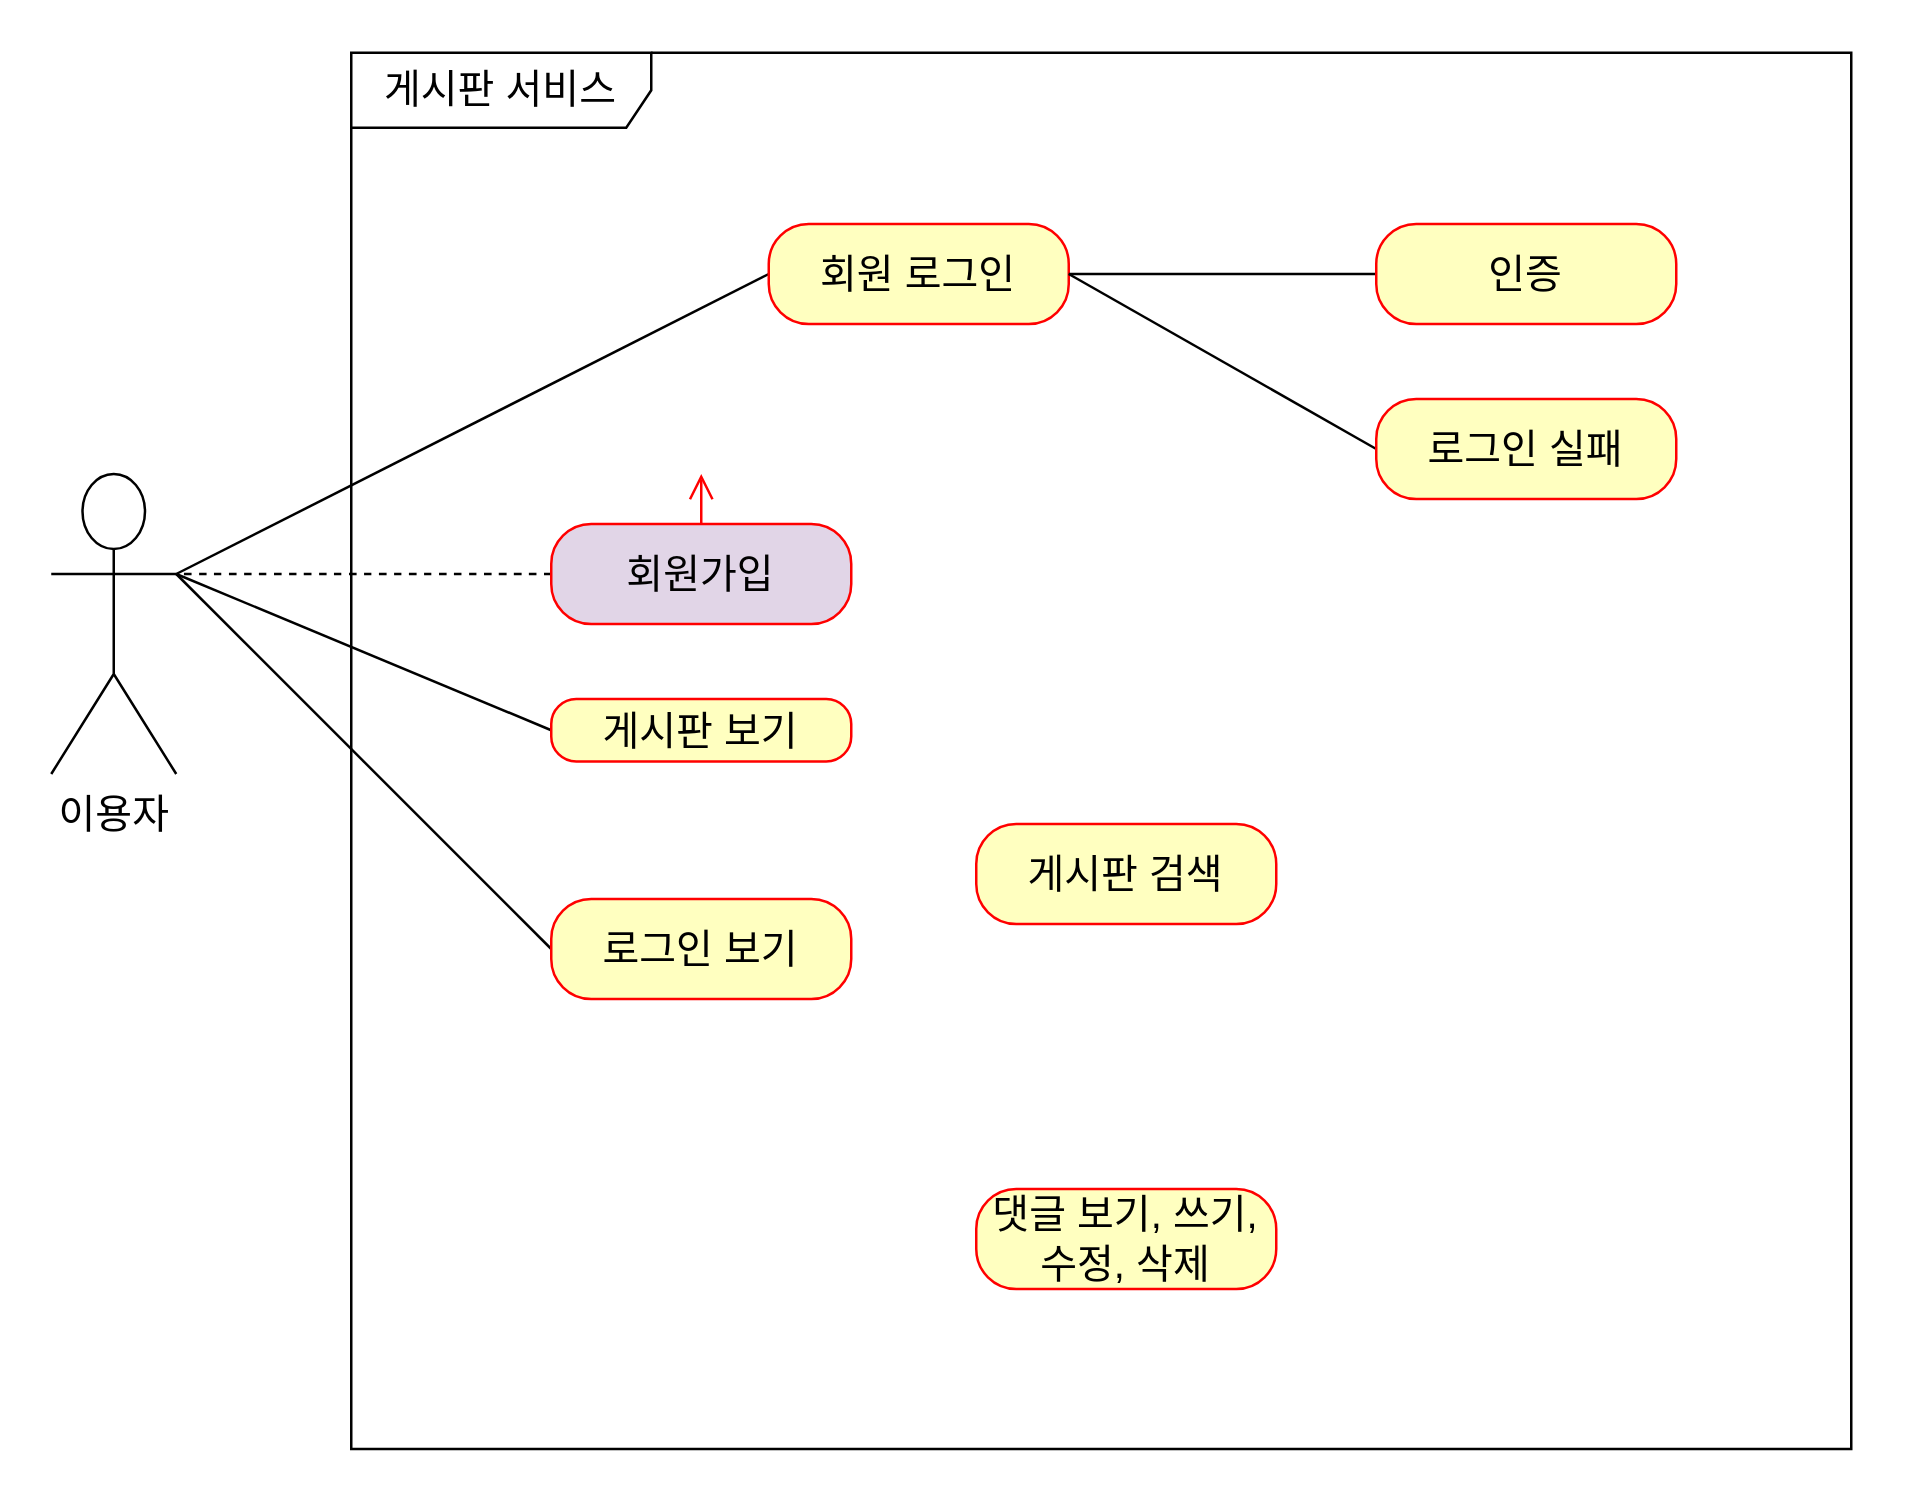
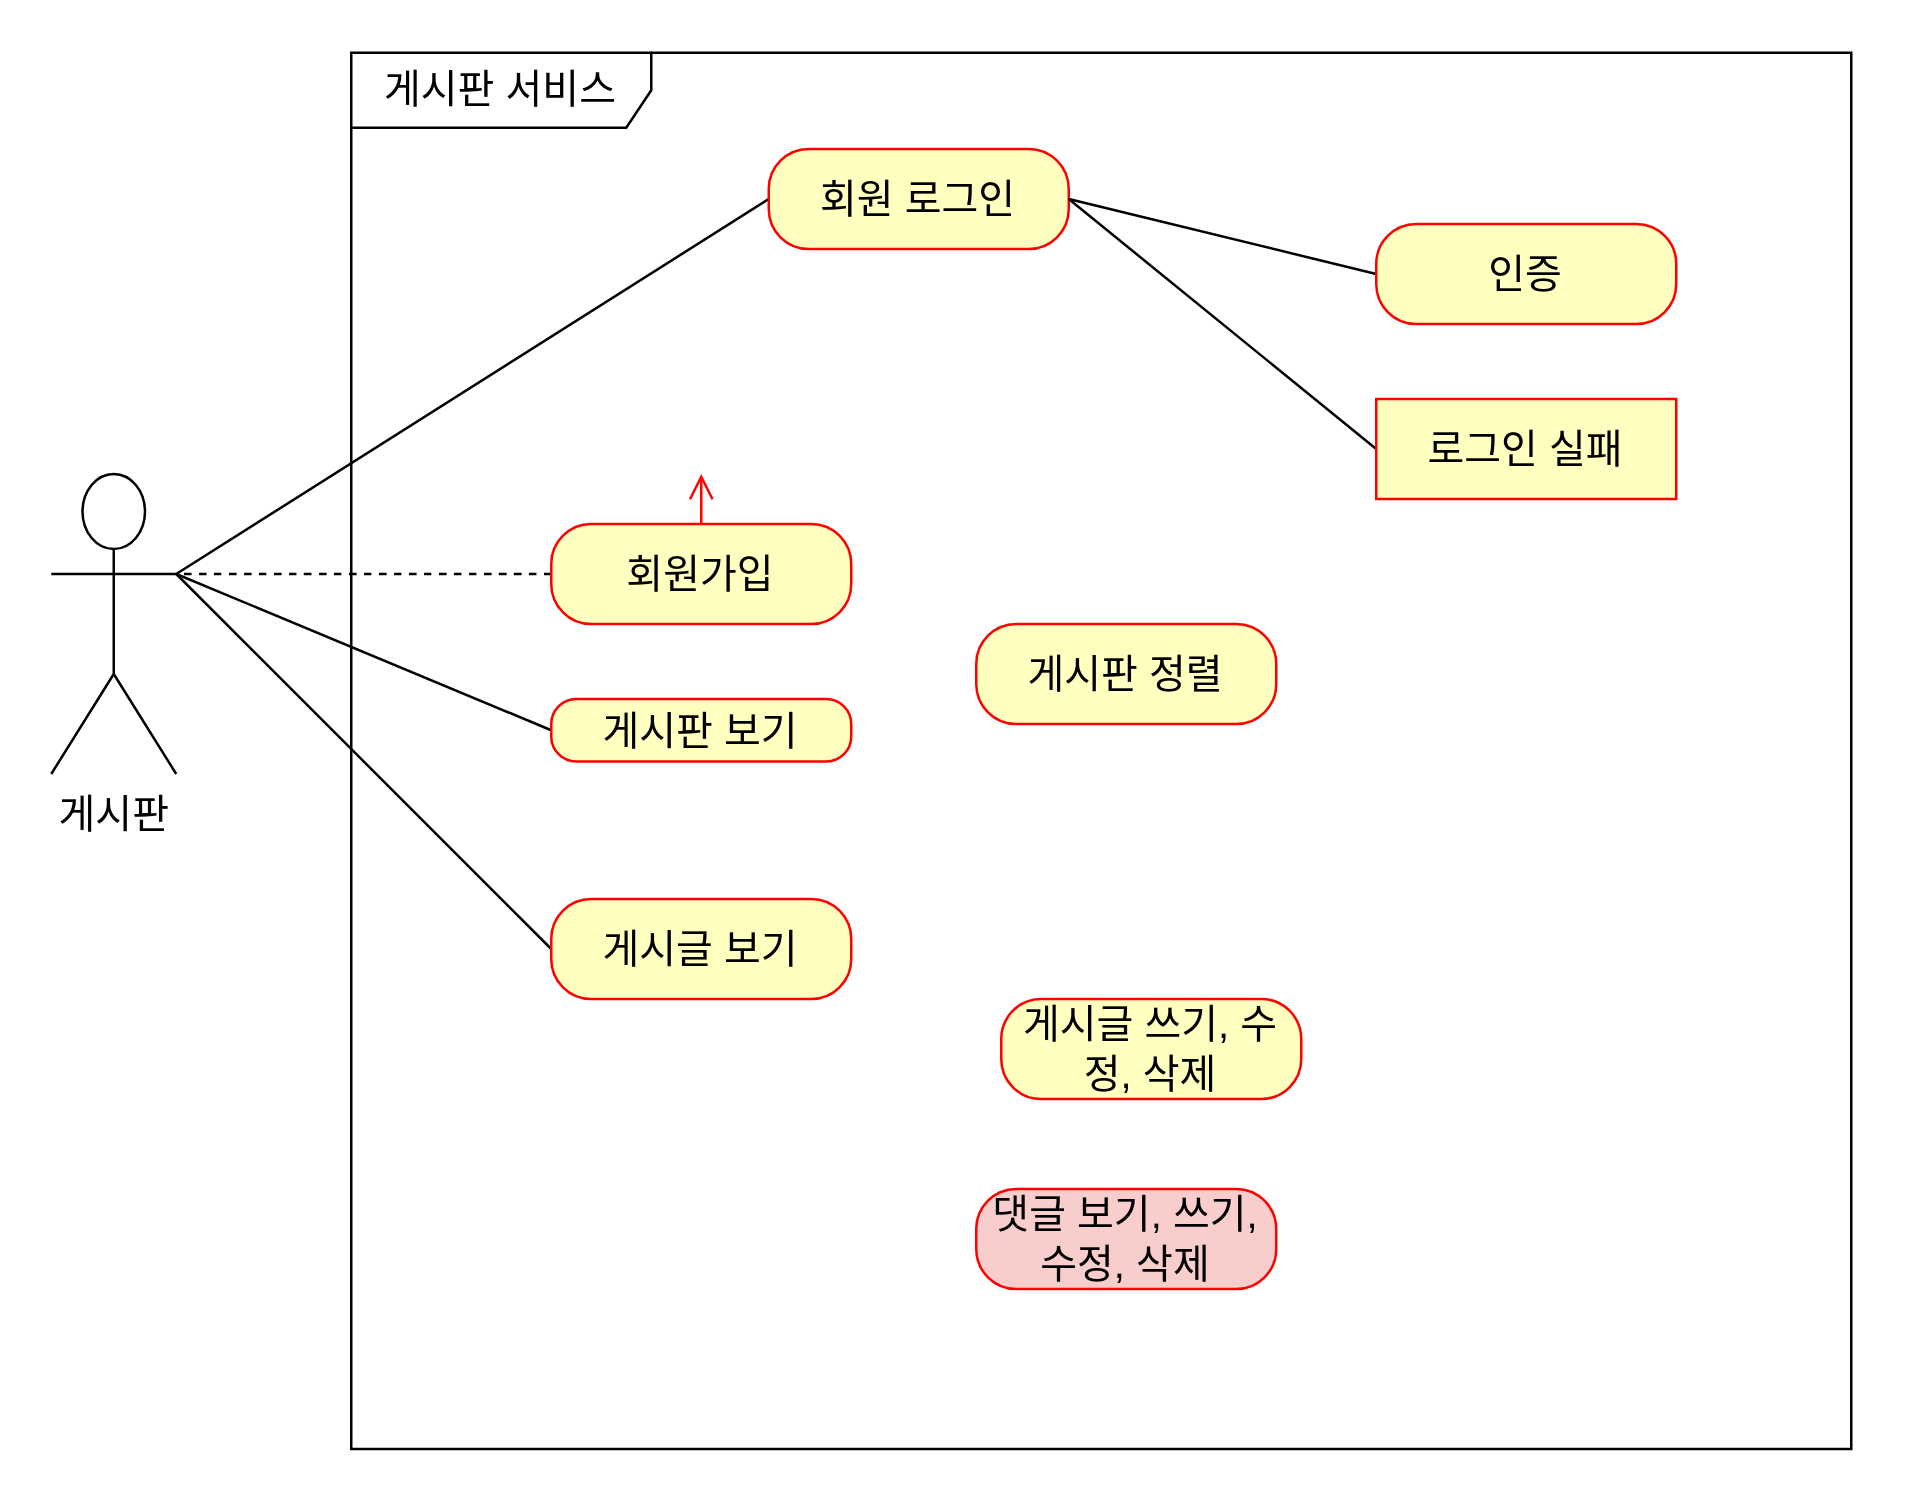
(919, 274) -> (919, 199)
(1526, 449) -> (1526, 449)
(701, 574) -> (701, 574)
none -> (1126, 674)
(115, 815) -> (115, 815)
(1126, 874) -> none
(701, 949) -> (701, 949)
none -> (1151, 1049)
(1126, 1239) -> (1126, 1239)
